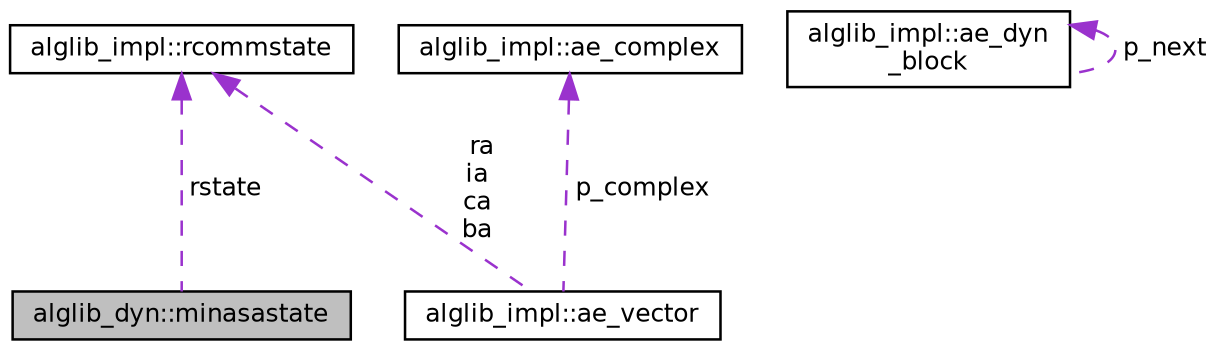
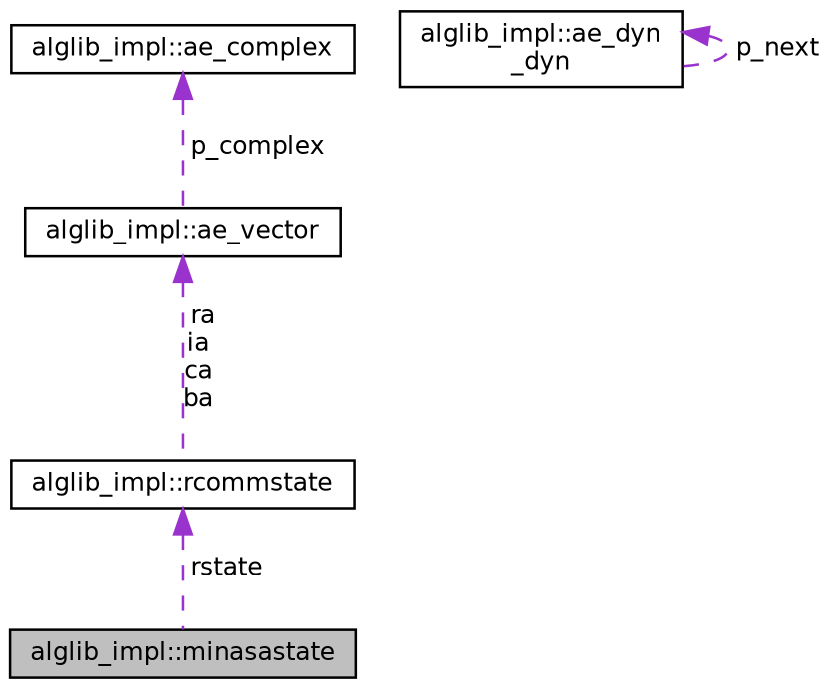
(929, 49) -> (541, 49)
(383, 190) -> (183, 371)
(182, 315) -> (183, 654)
